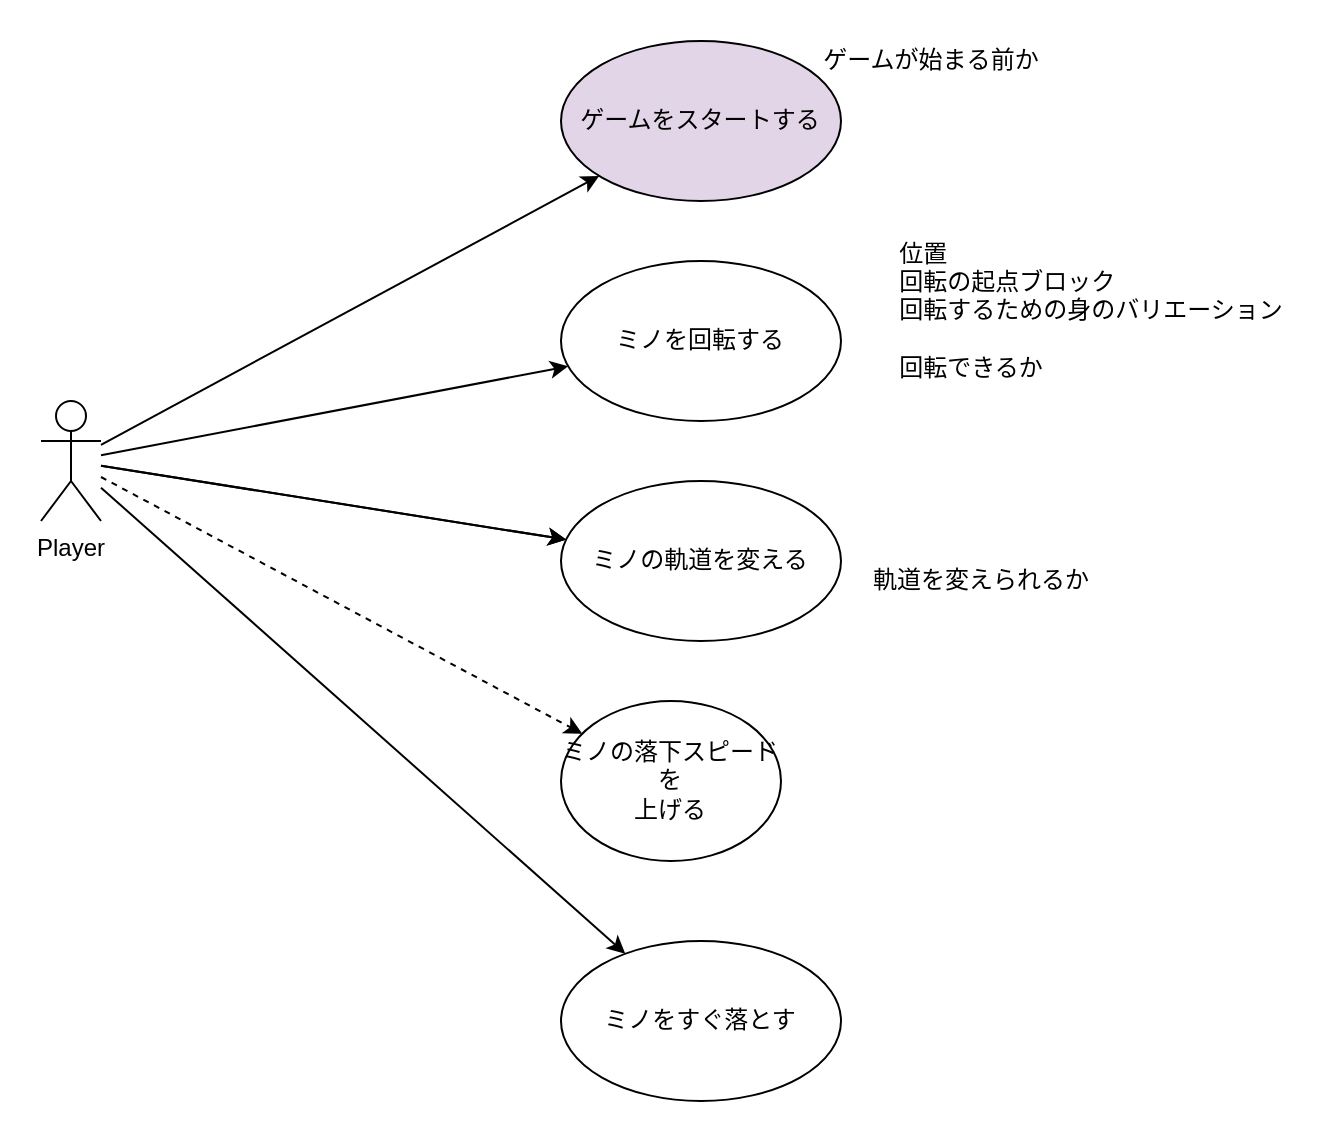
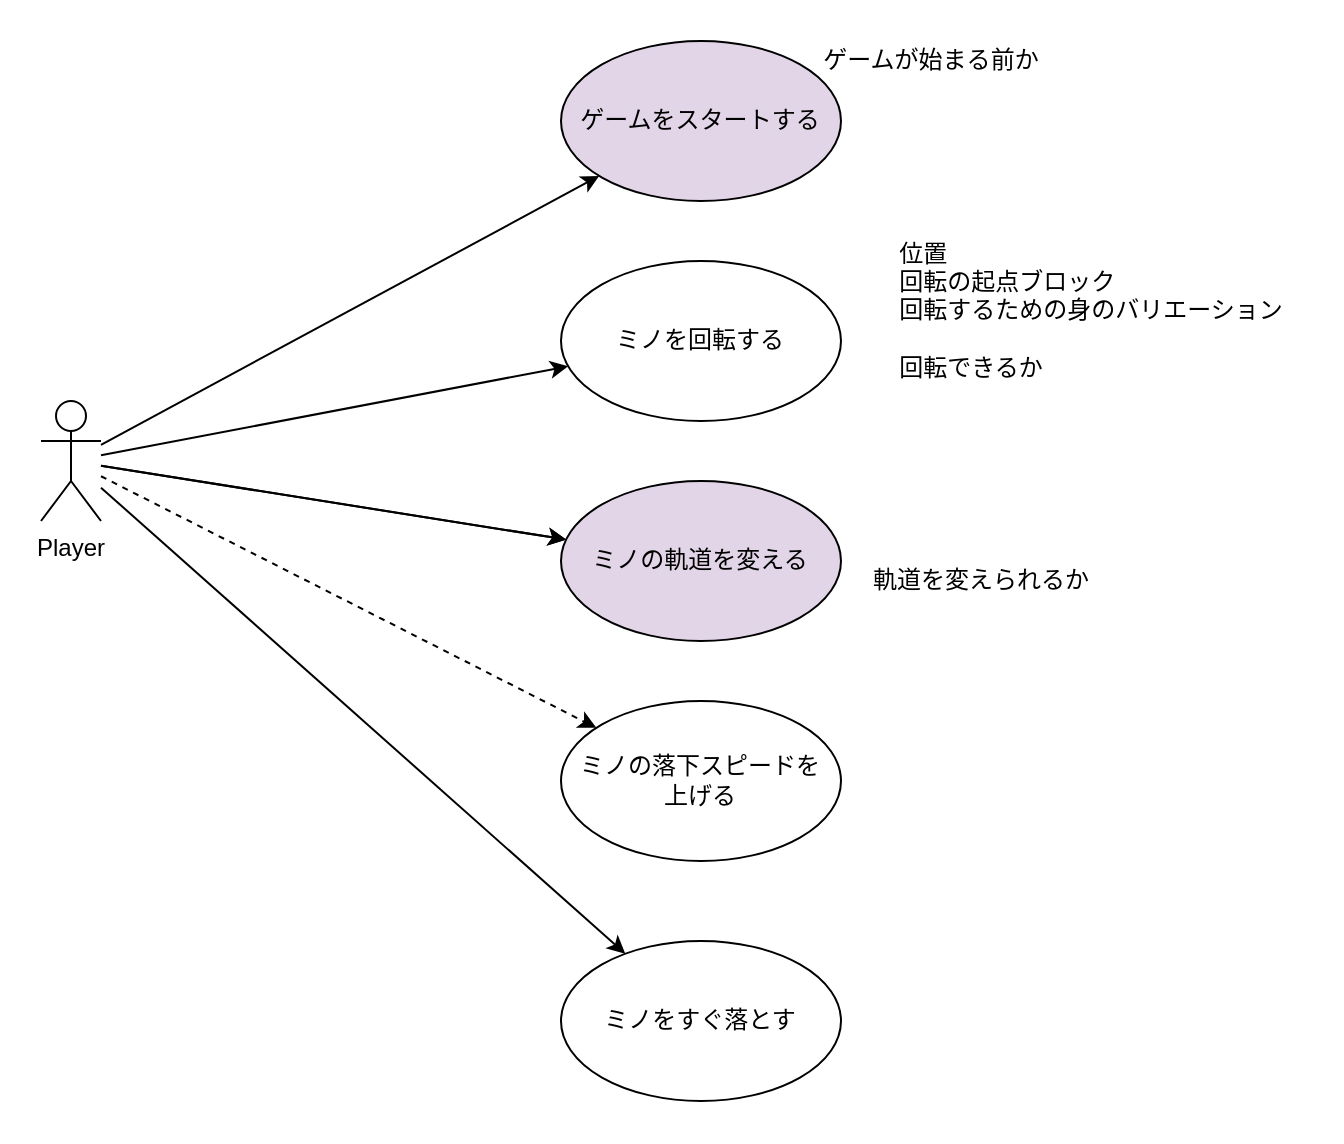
(701, 561) -> (701, 561)
(671, 781) -> (701, 781)
